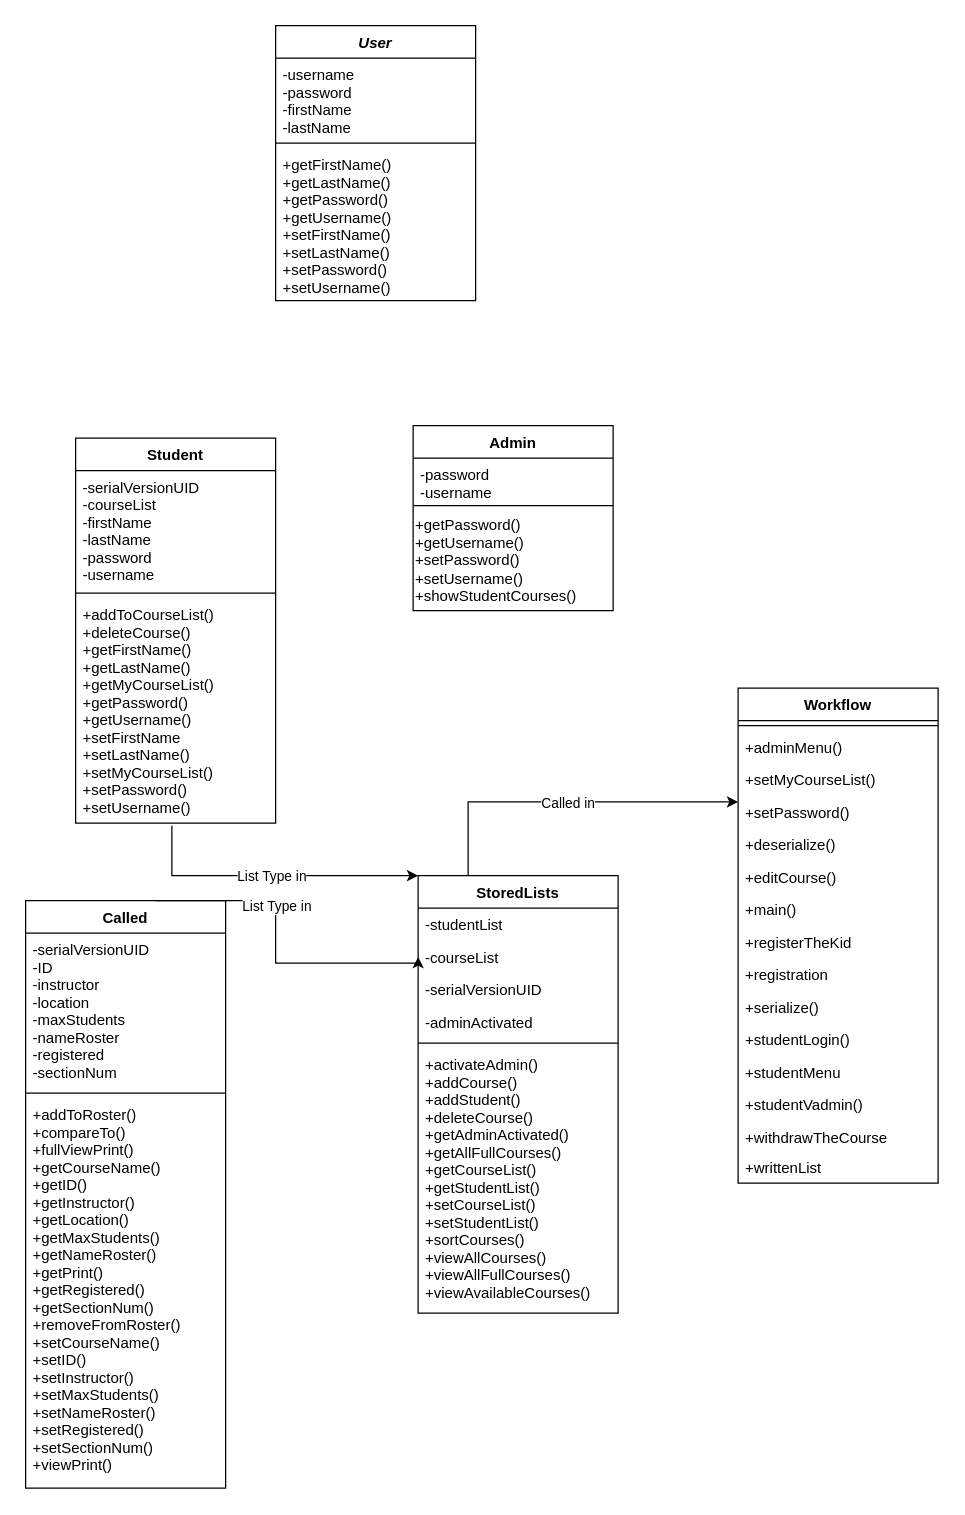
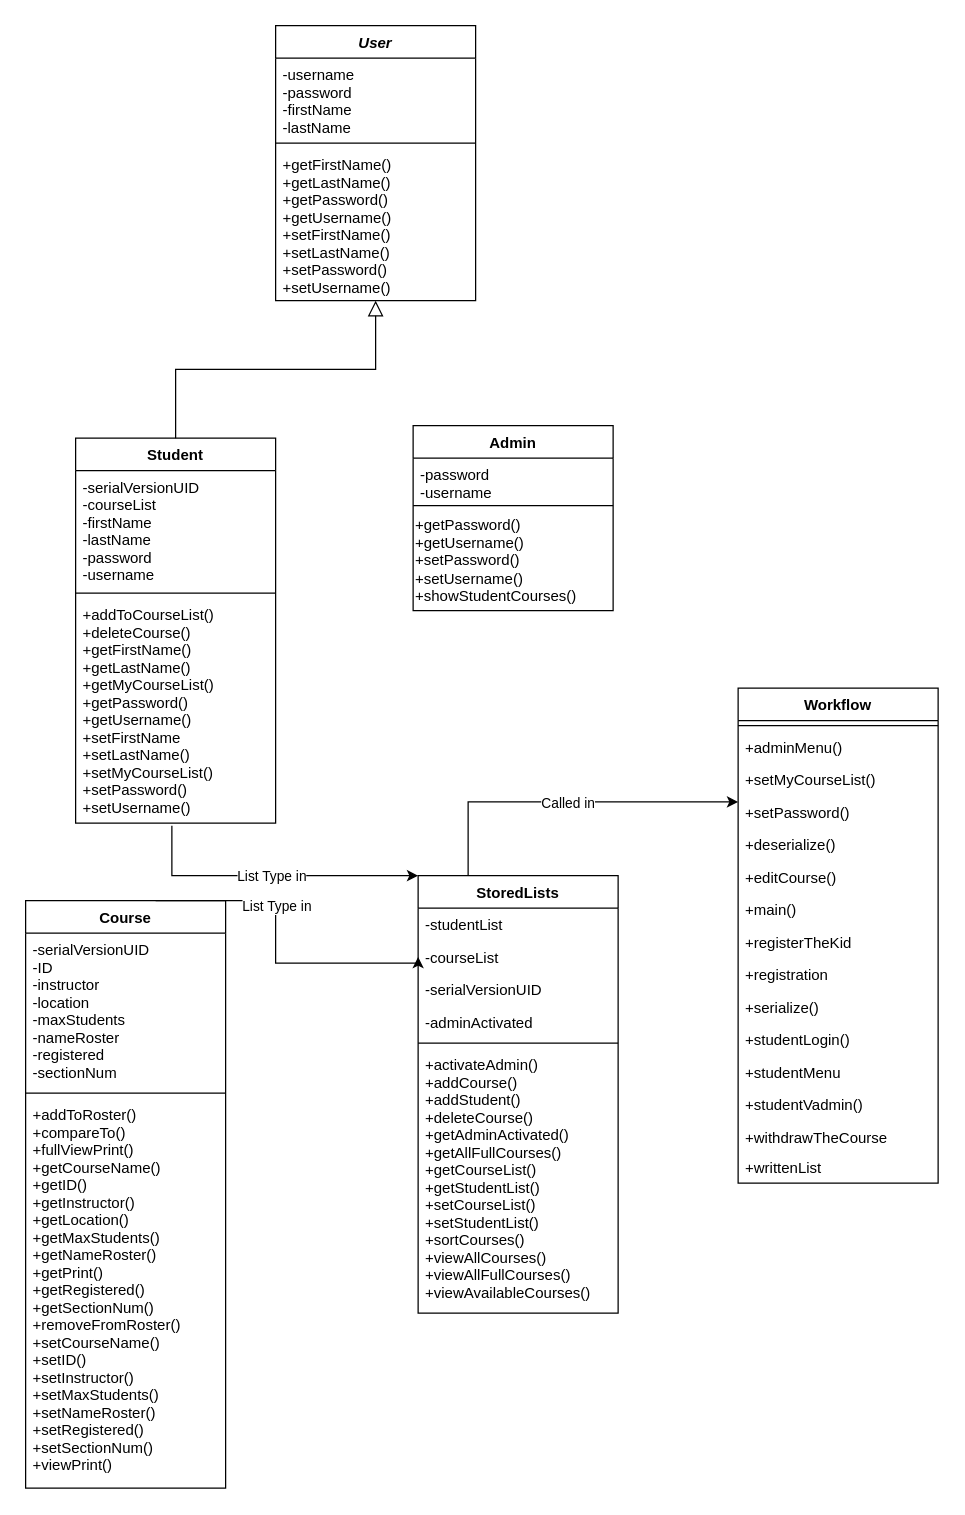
none -> (268, 369)
(125, 918) -> (125, 918)
